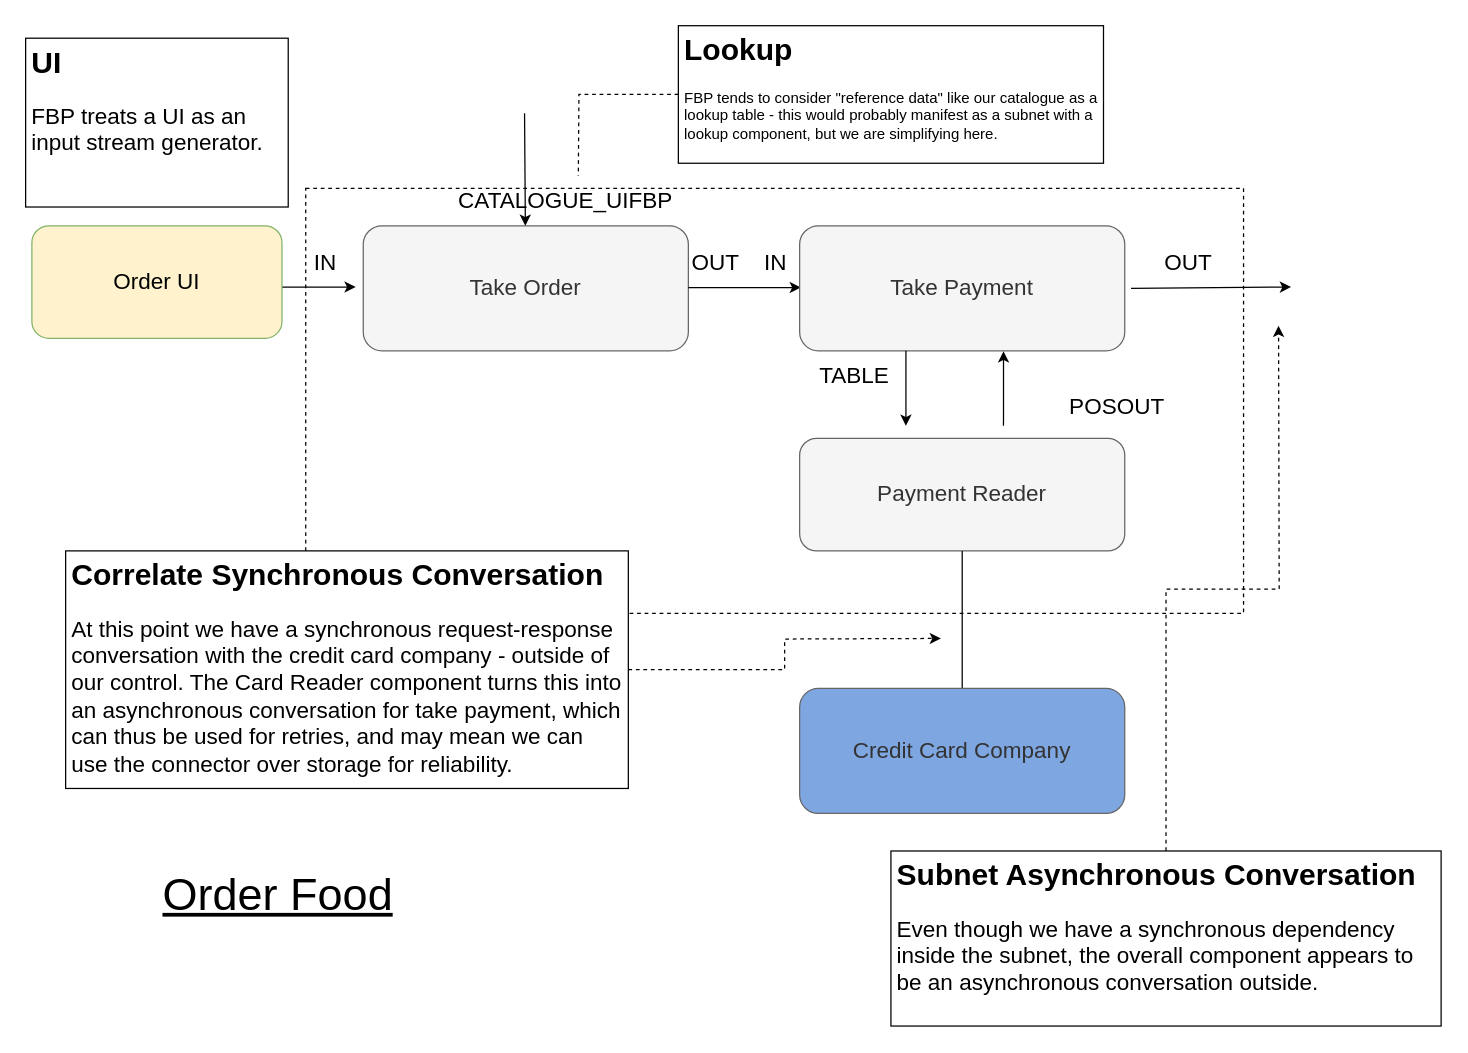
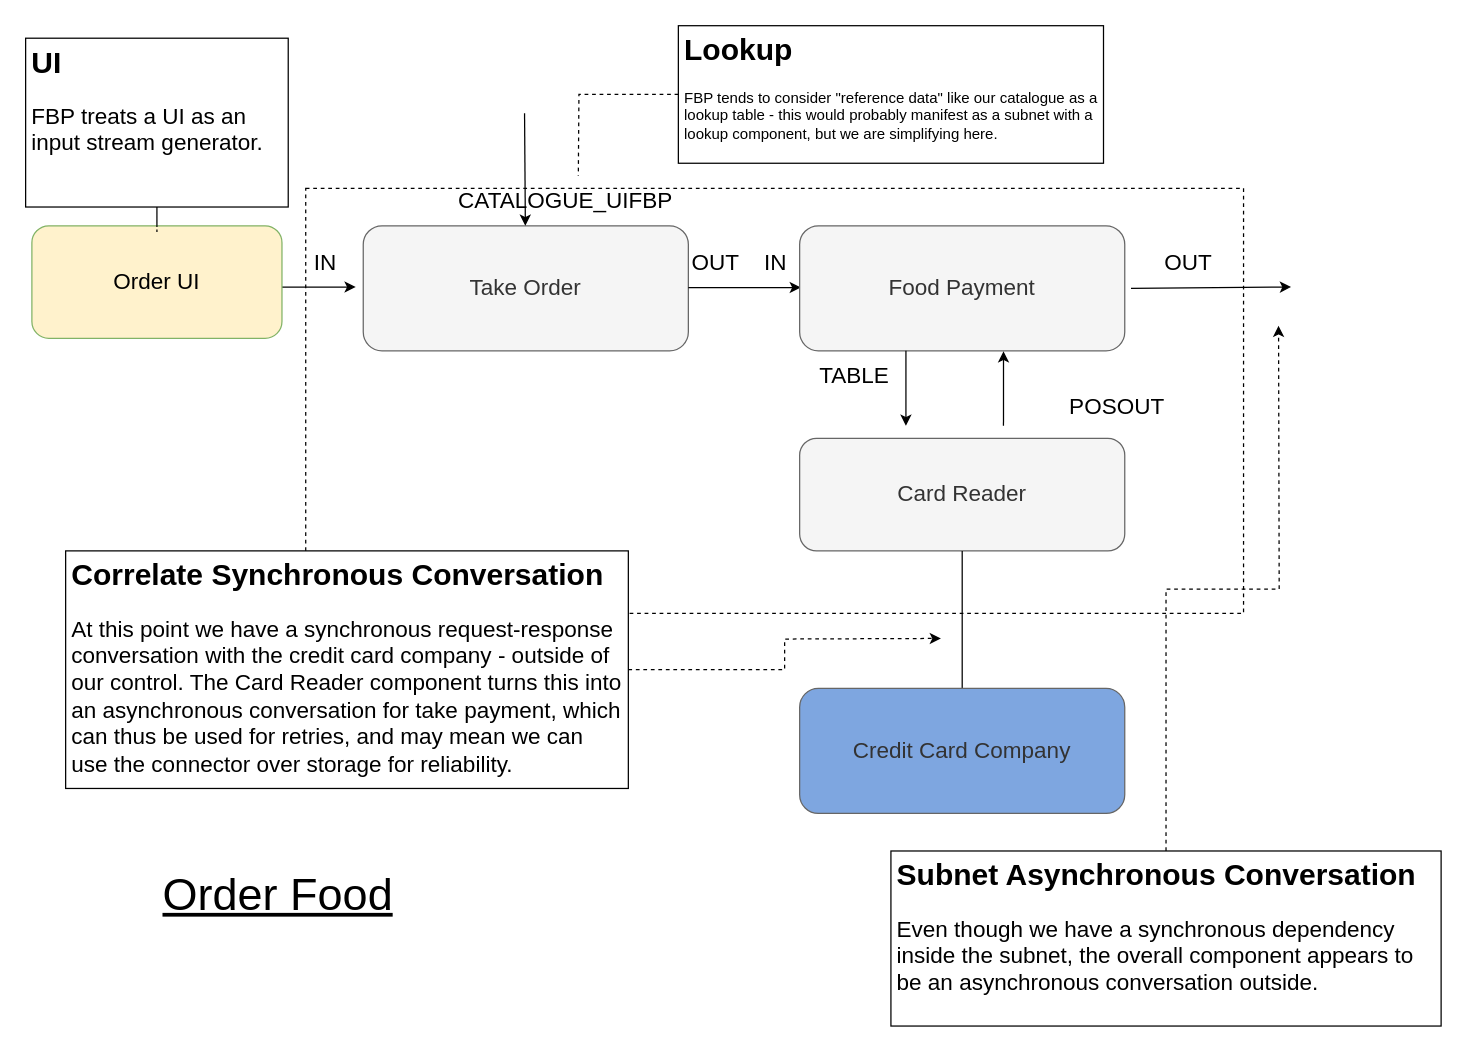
none -> (157, 232)
(962, 288) -> (962, 288)
(962, 494) -> (962, 494)
